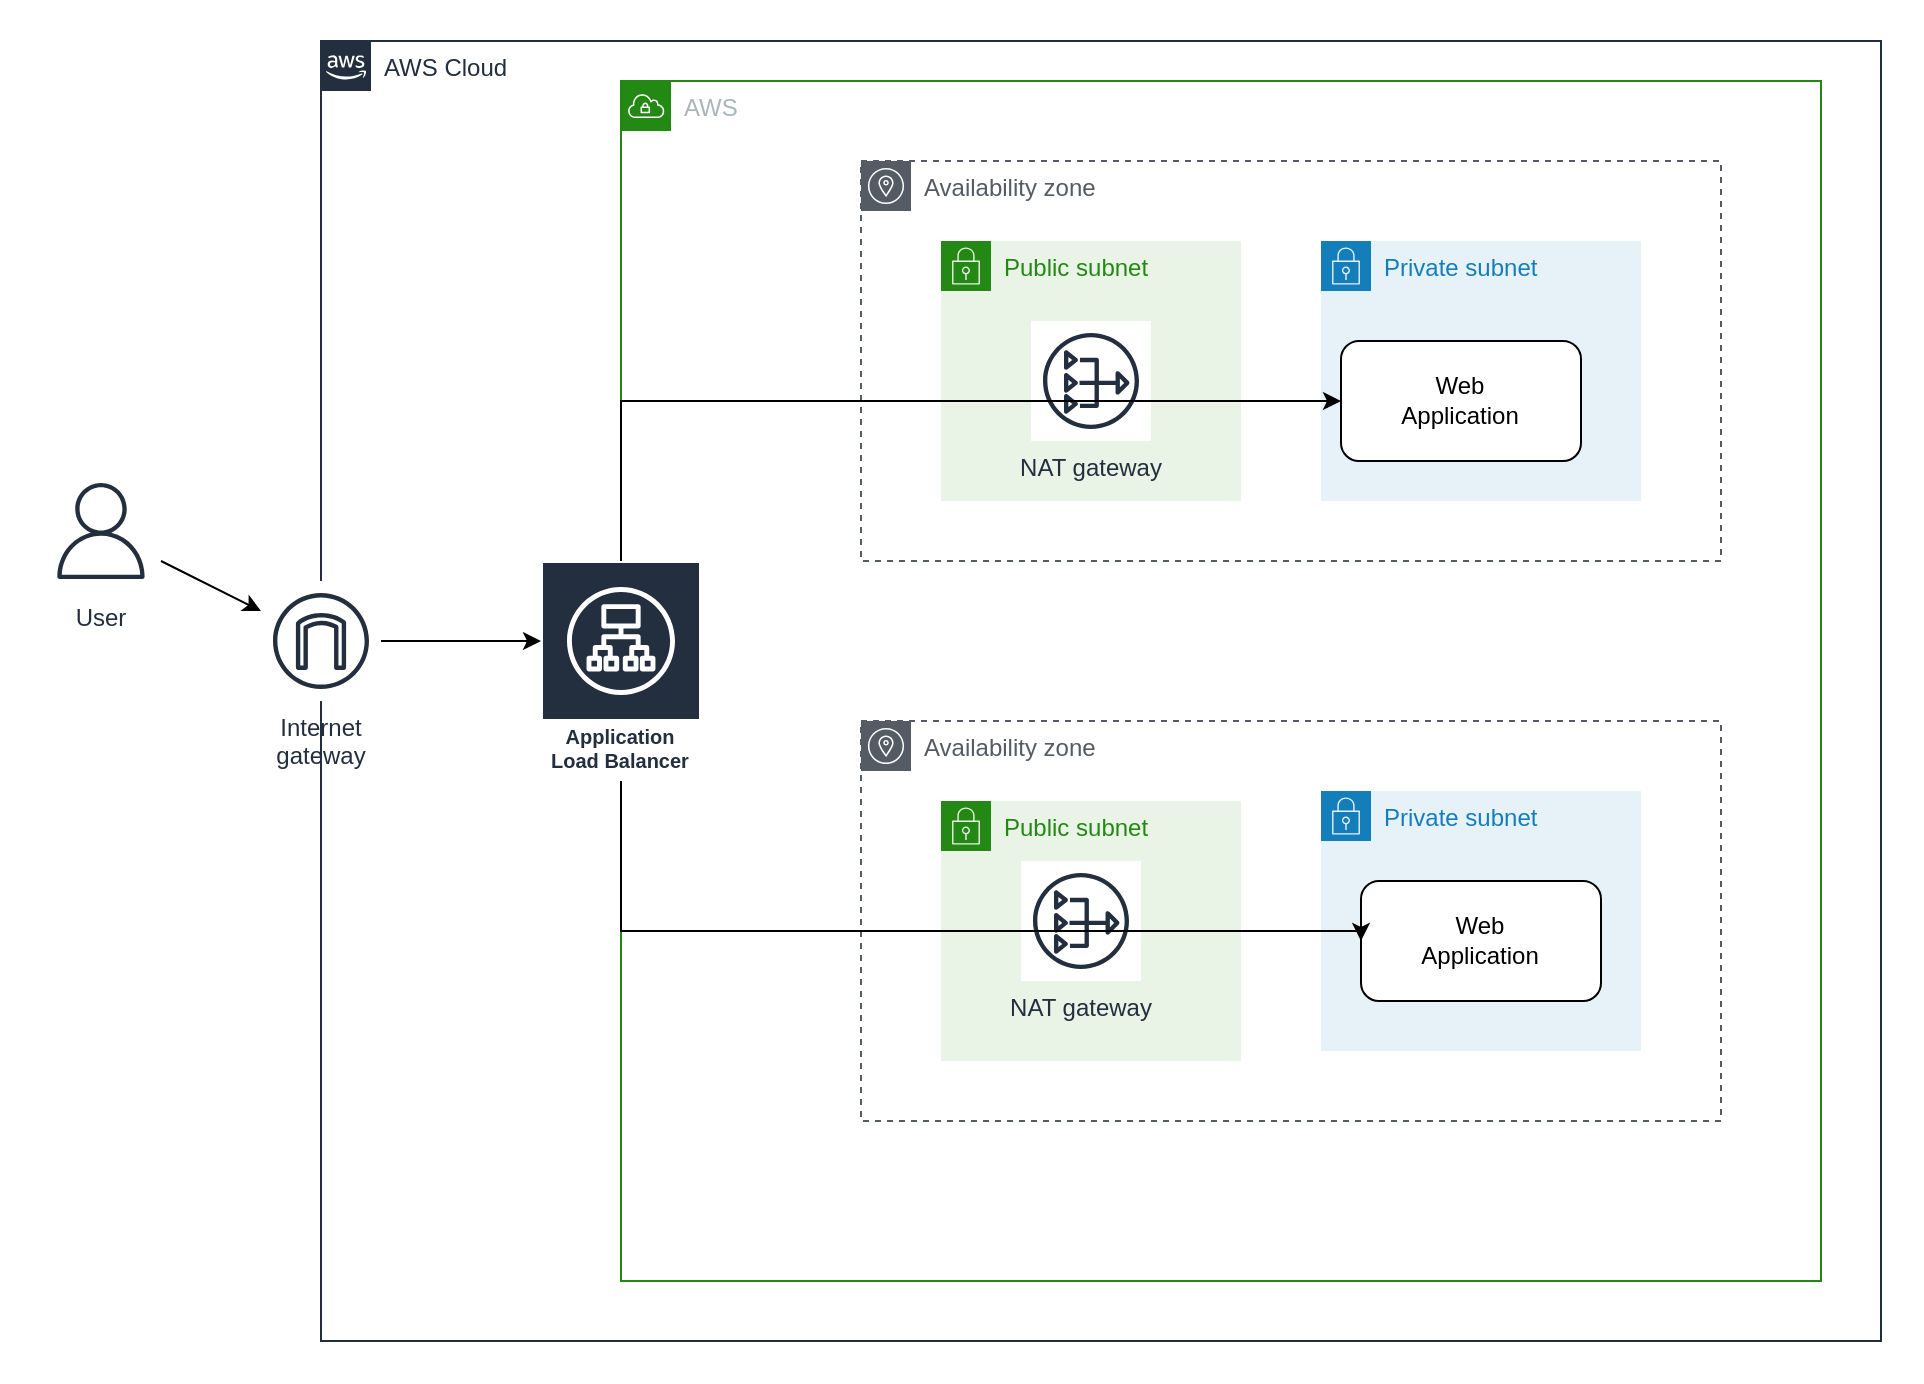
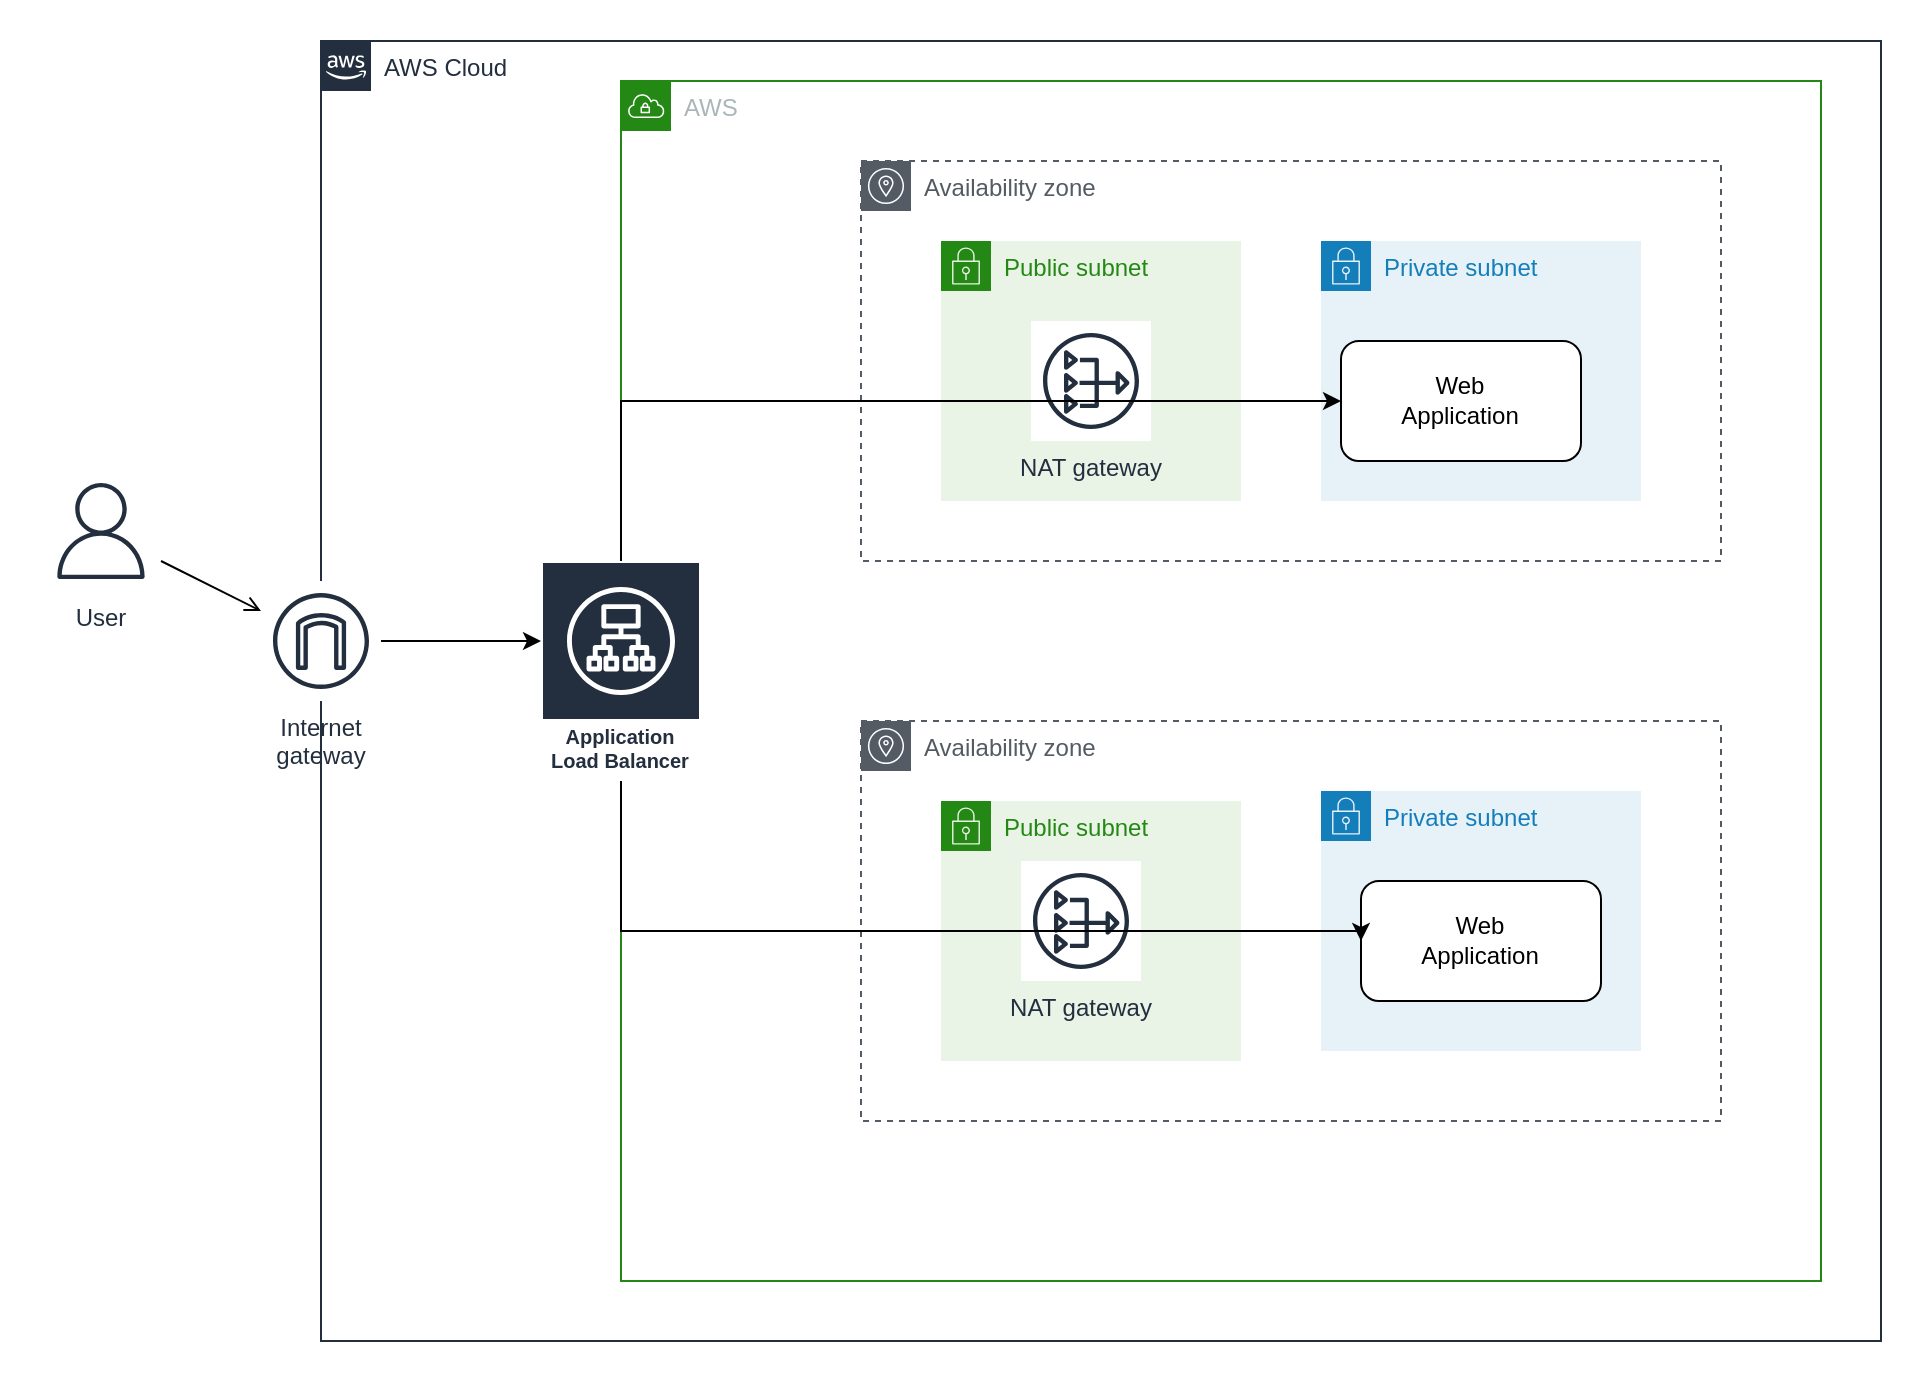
(248, 604) -> (251, 606)
